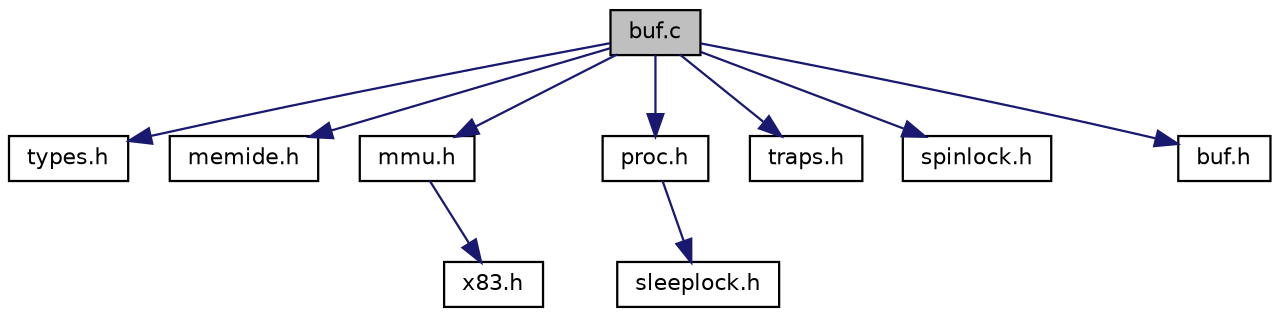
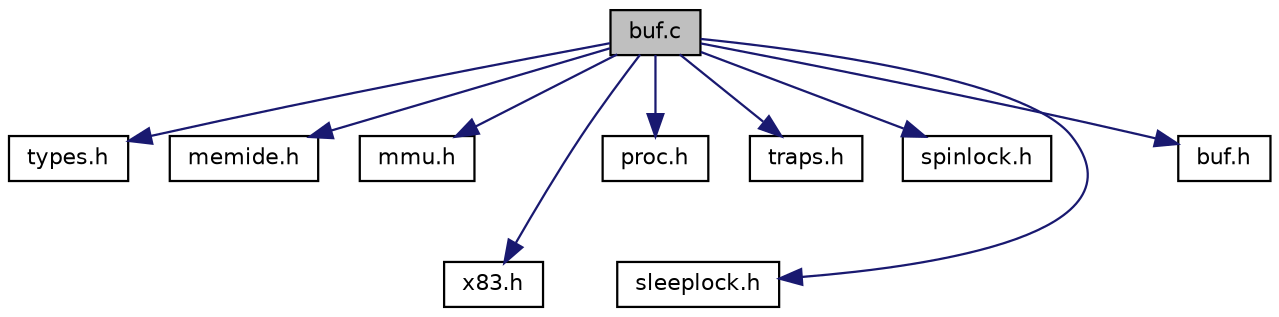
(673, 211) -> (1074, 141)
(449, 212) -> (575, 146)
